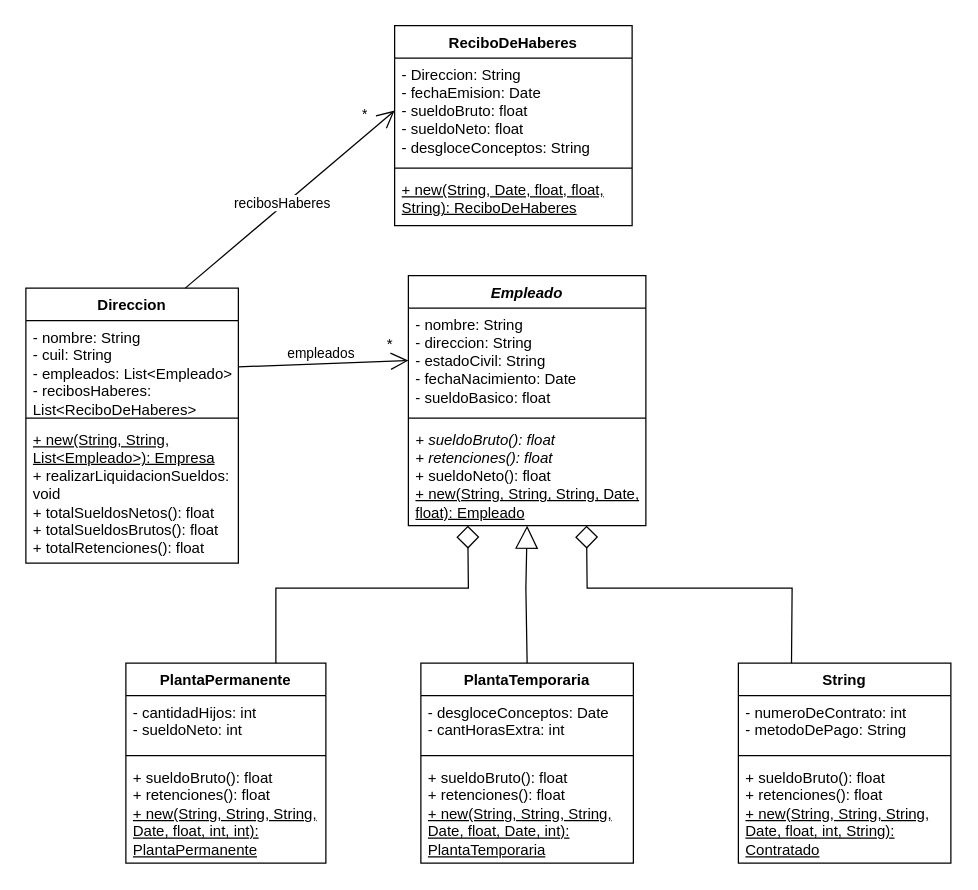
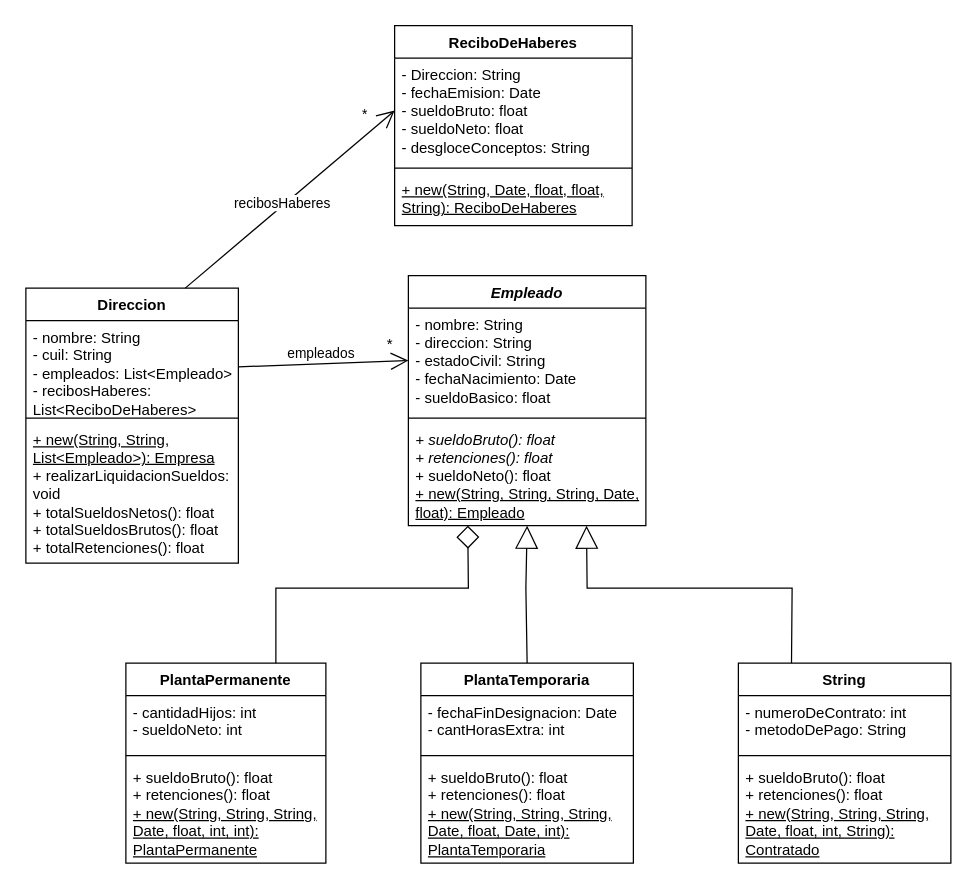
(586, 549) -> (586, 549)
(525, 722) -> (528, 731)
